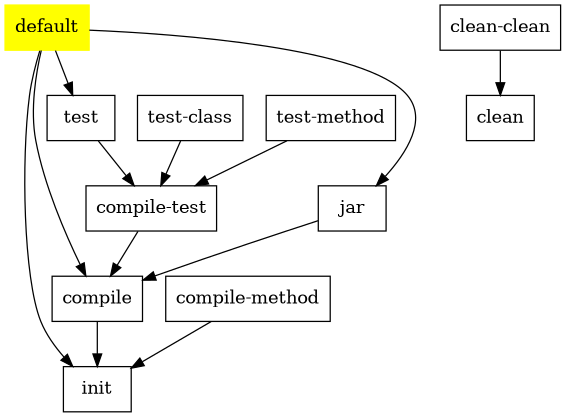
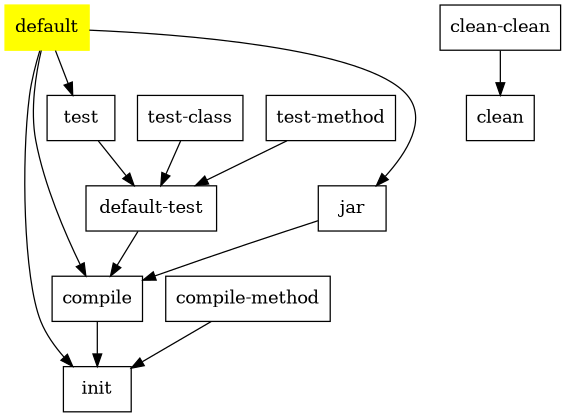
(151, 208) -> (151, 208)
